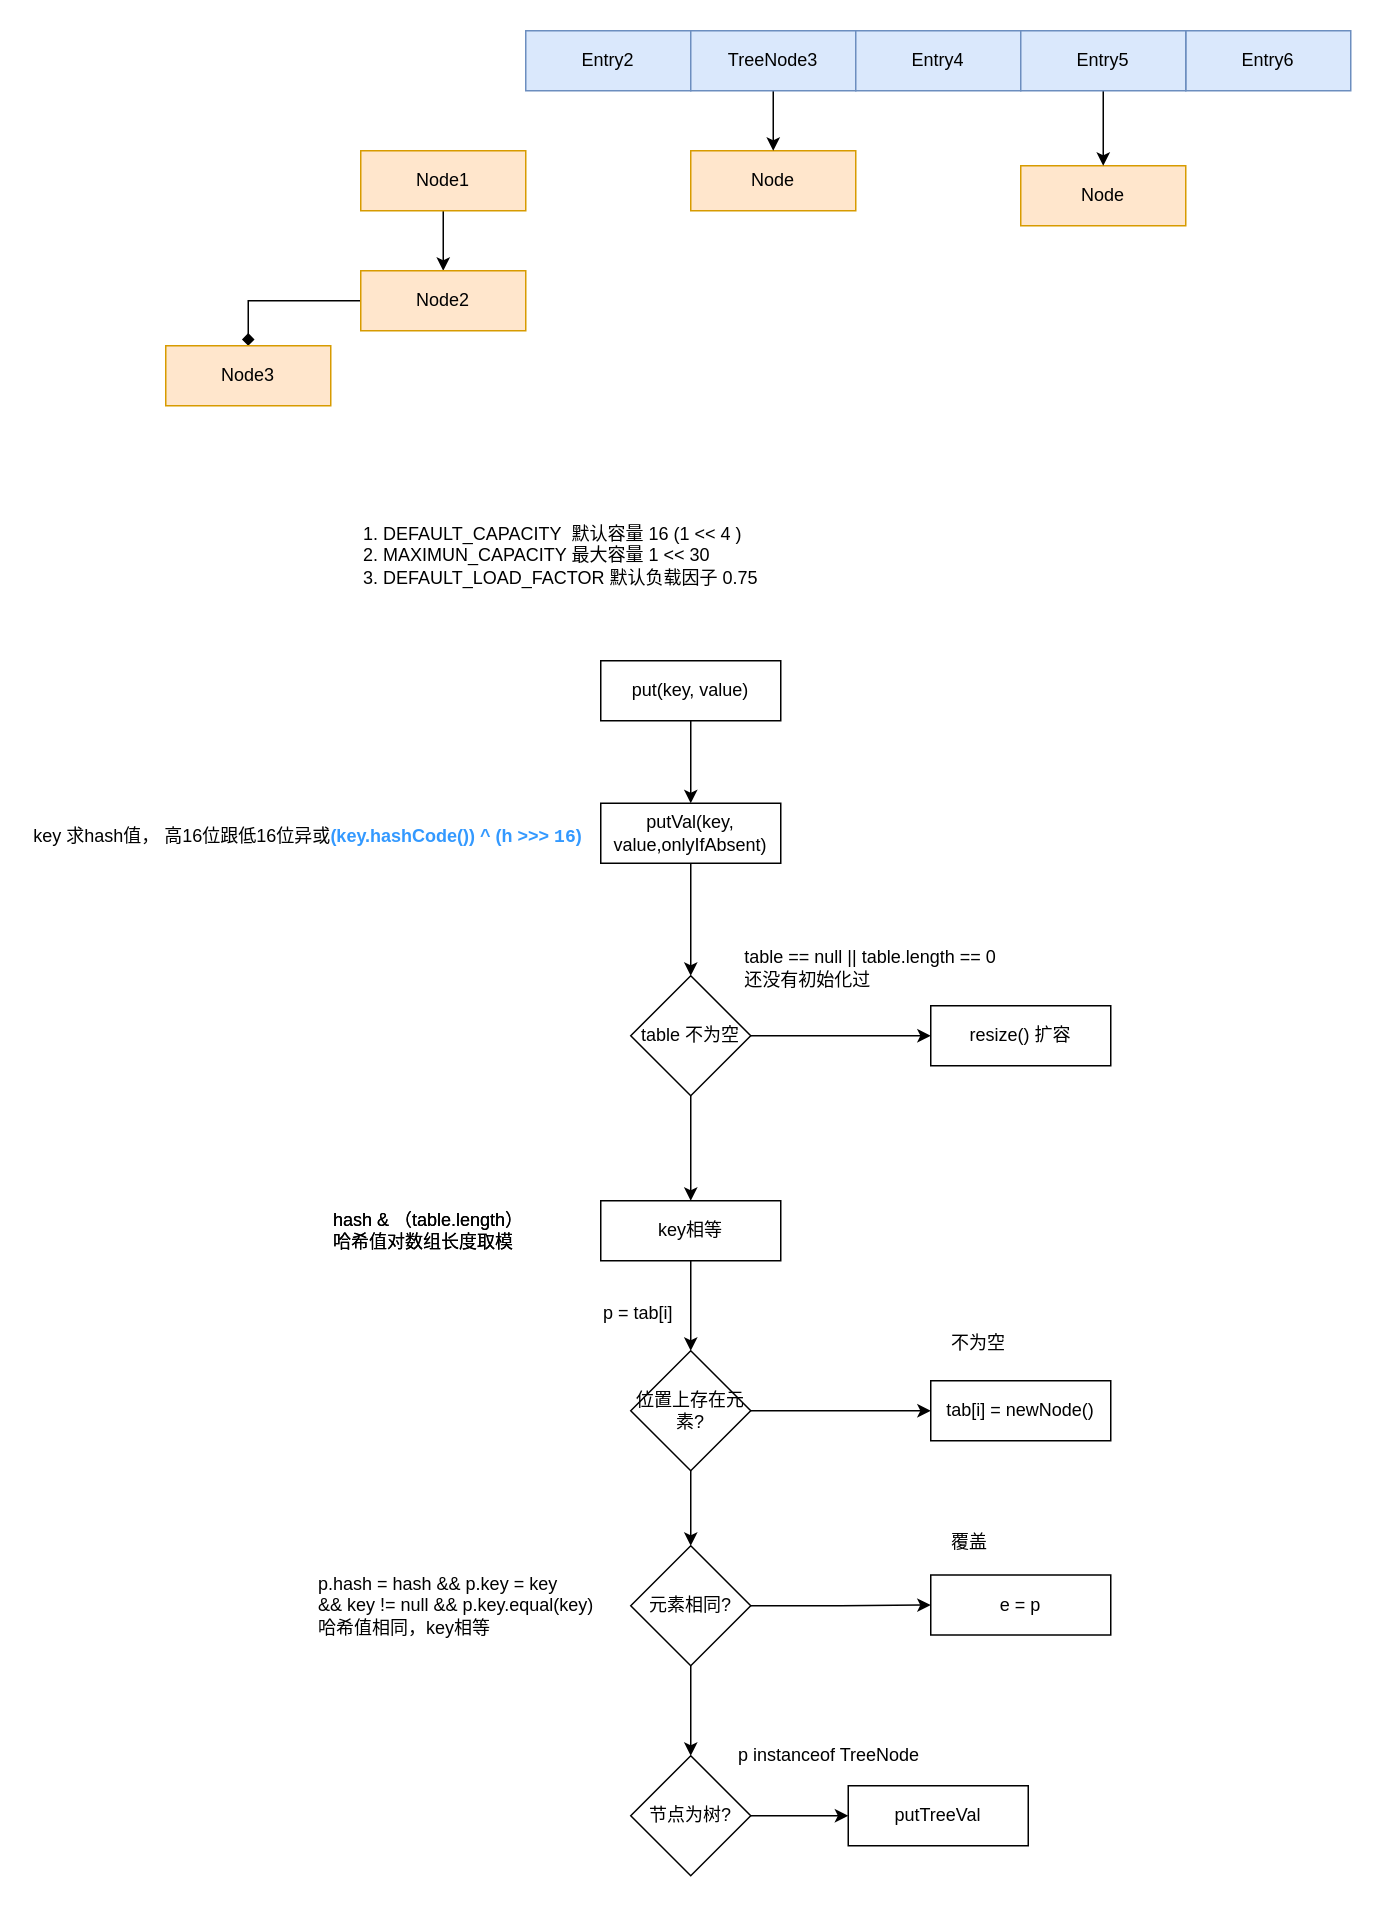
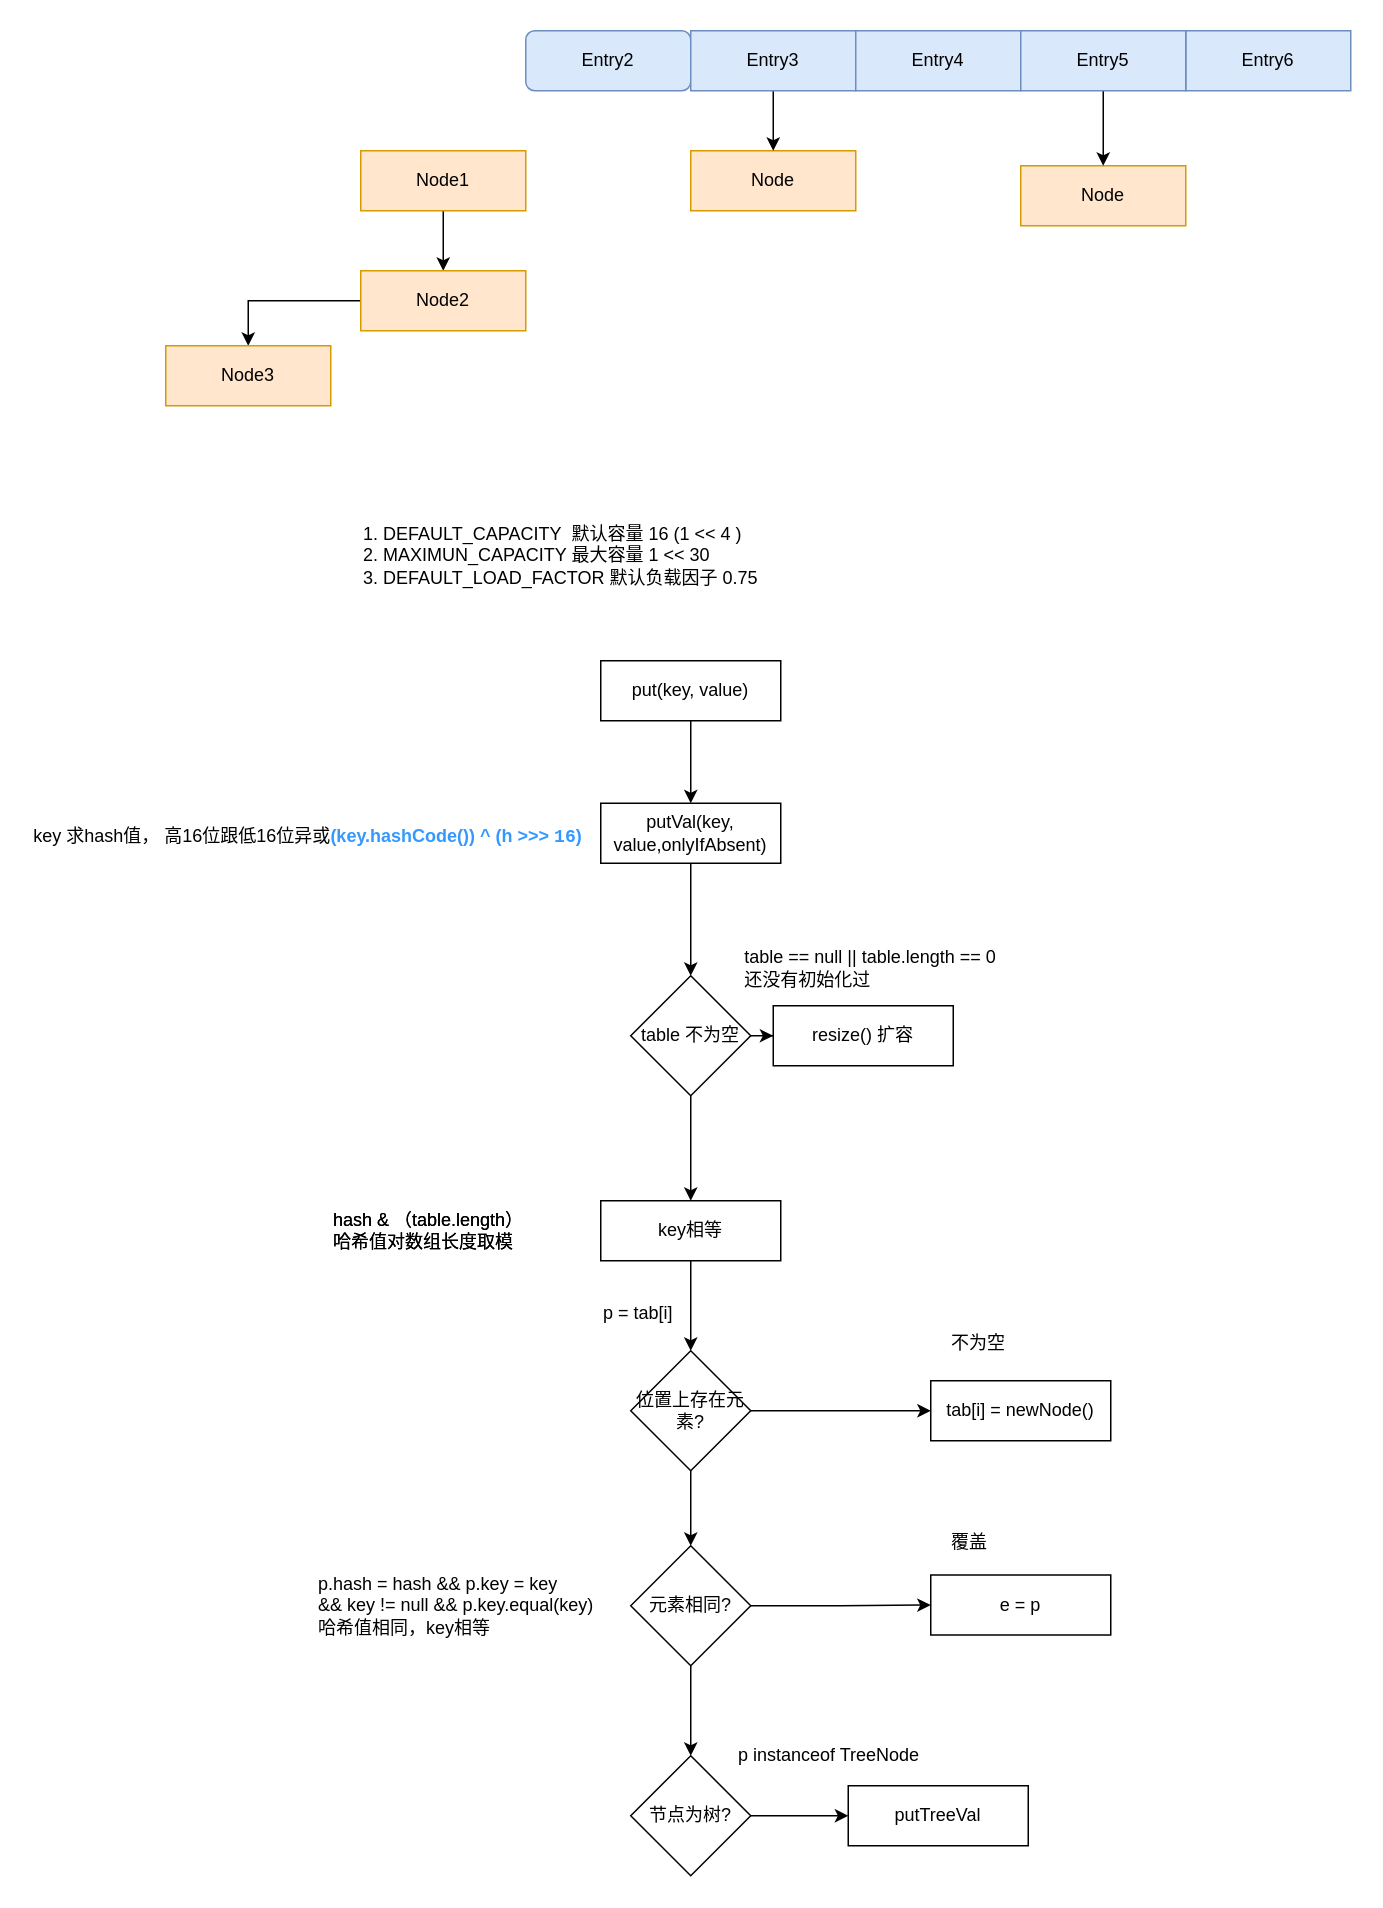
(608, 61) -> (608, 61)
(773, 61) -> (773, 61)
(248, 333) -> (248, 334)
(1021, 1036) -> (863, 1036)
